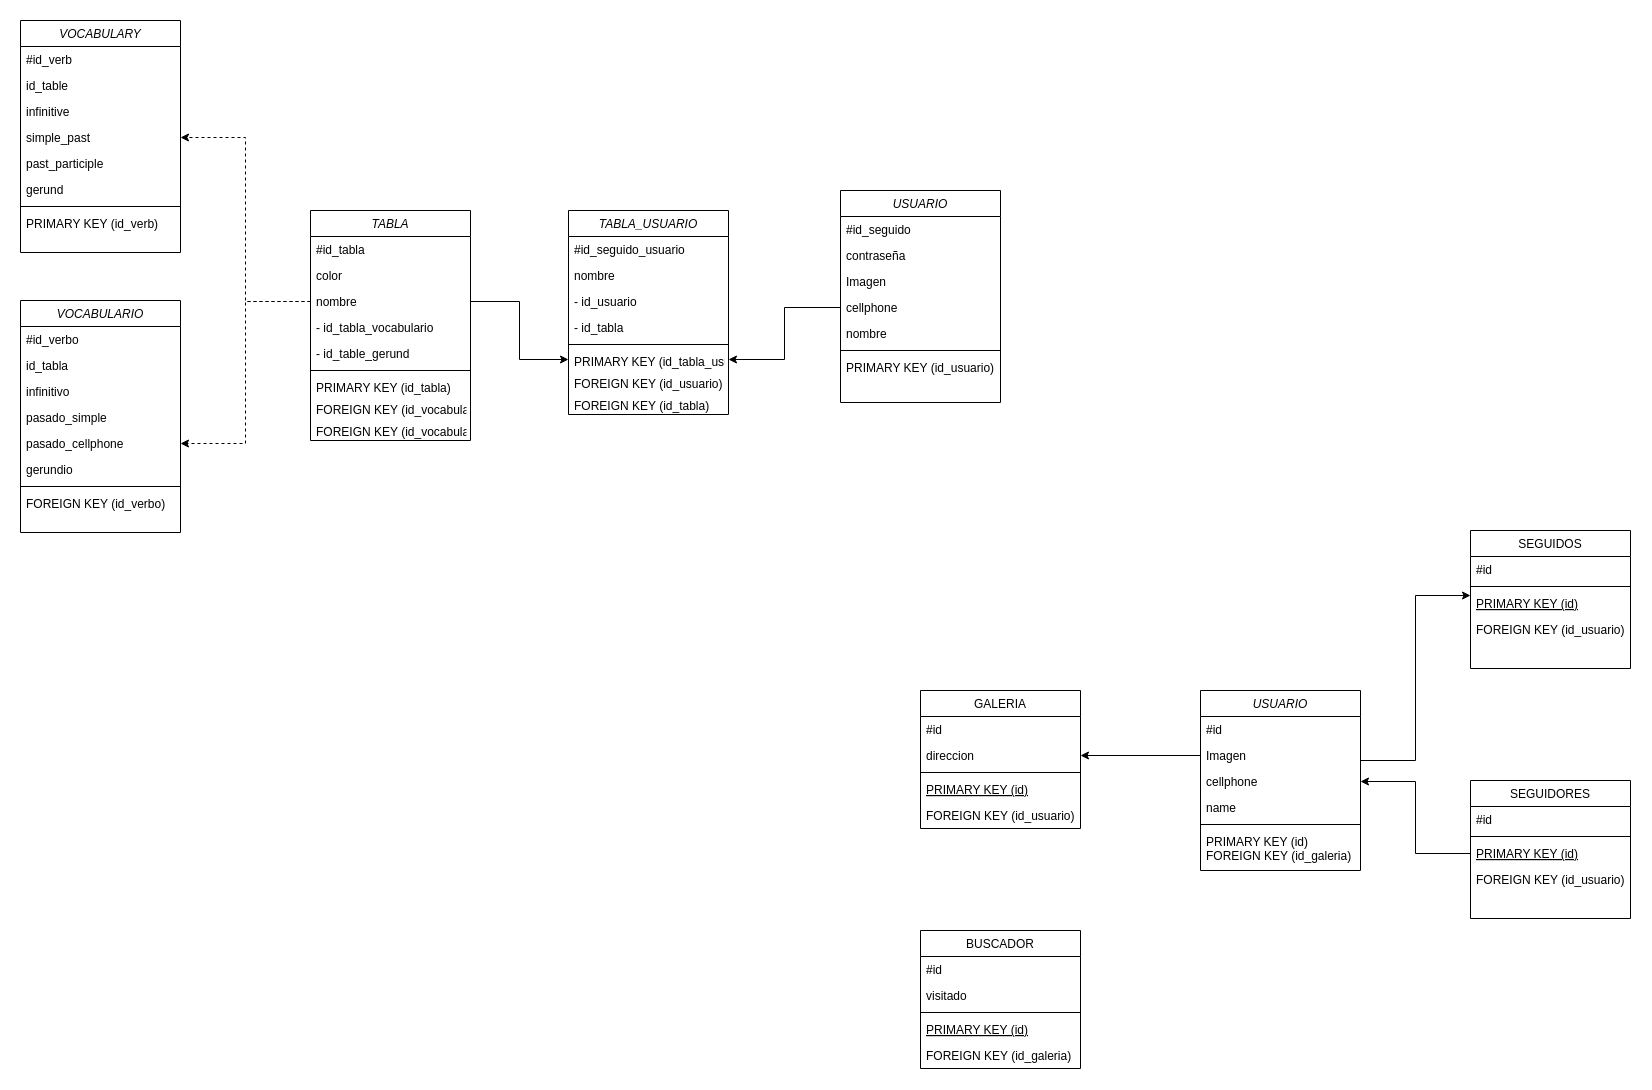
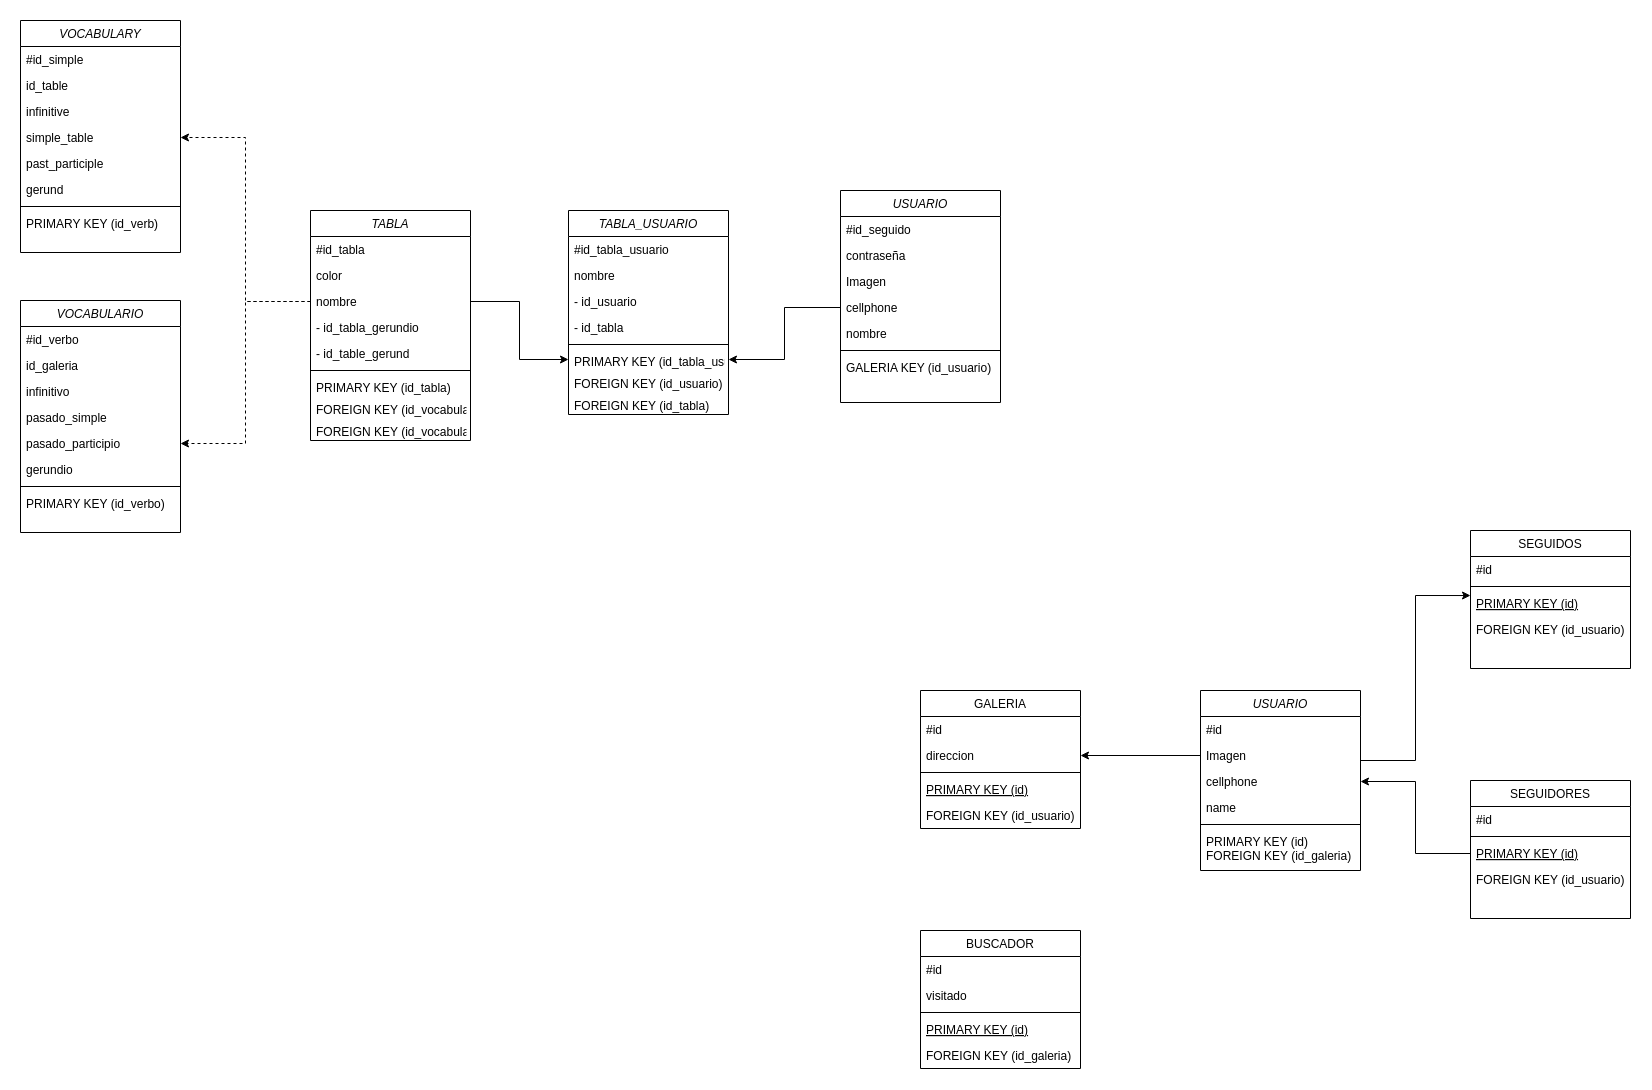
(51, 60) -> (55, 60)
(60, 138) -> (62, 138)
(633, 250) -> (626, 250)
(382, 328) -> (374, 328)
(50, 366) -> (55, 366)
(920, 368) -> (920, 368)
(77, 444) -> (78, 444)
(95, 504) -> (95, 504)
